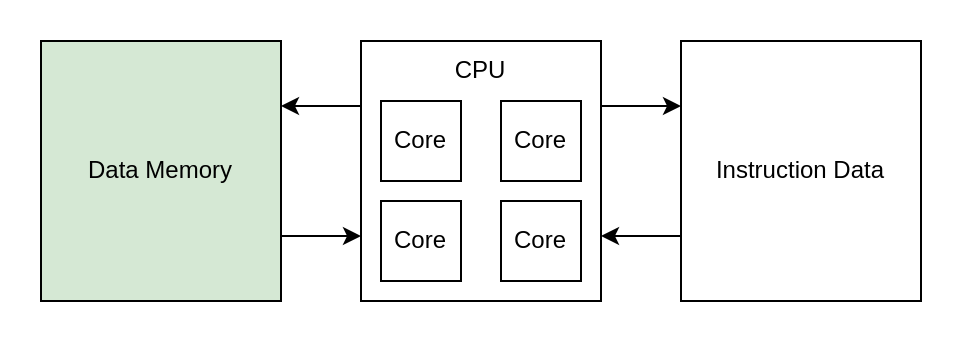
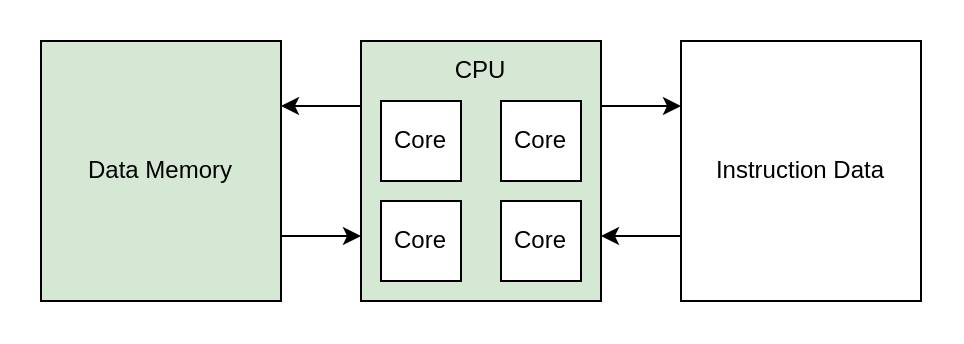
(481, 171) -> (481, 171)
